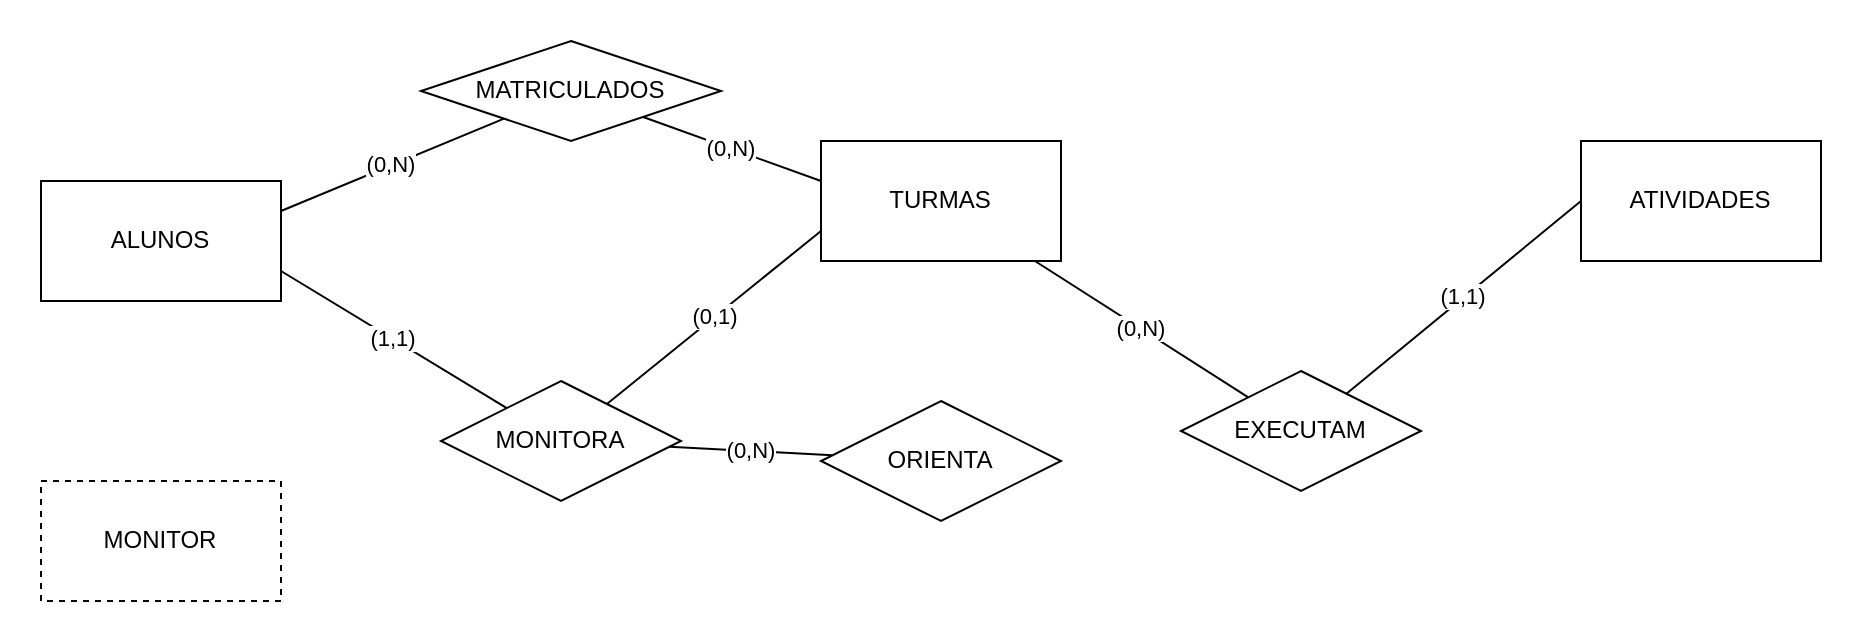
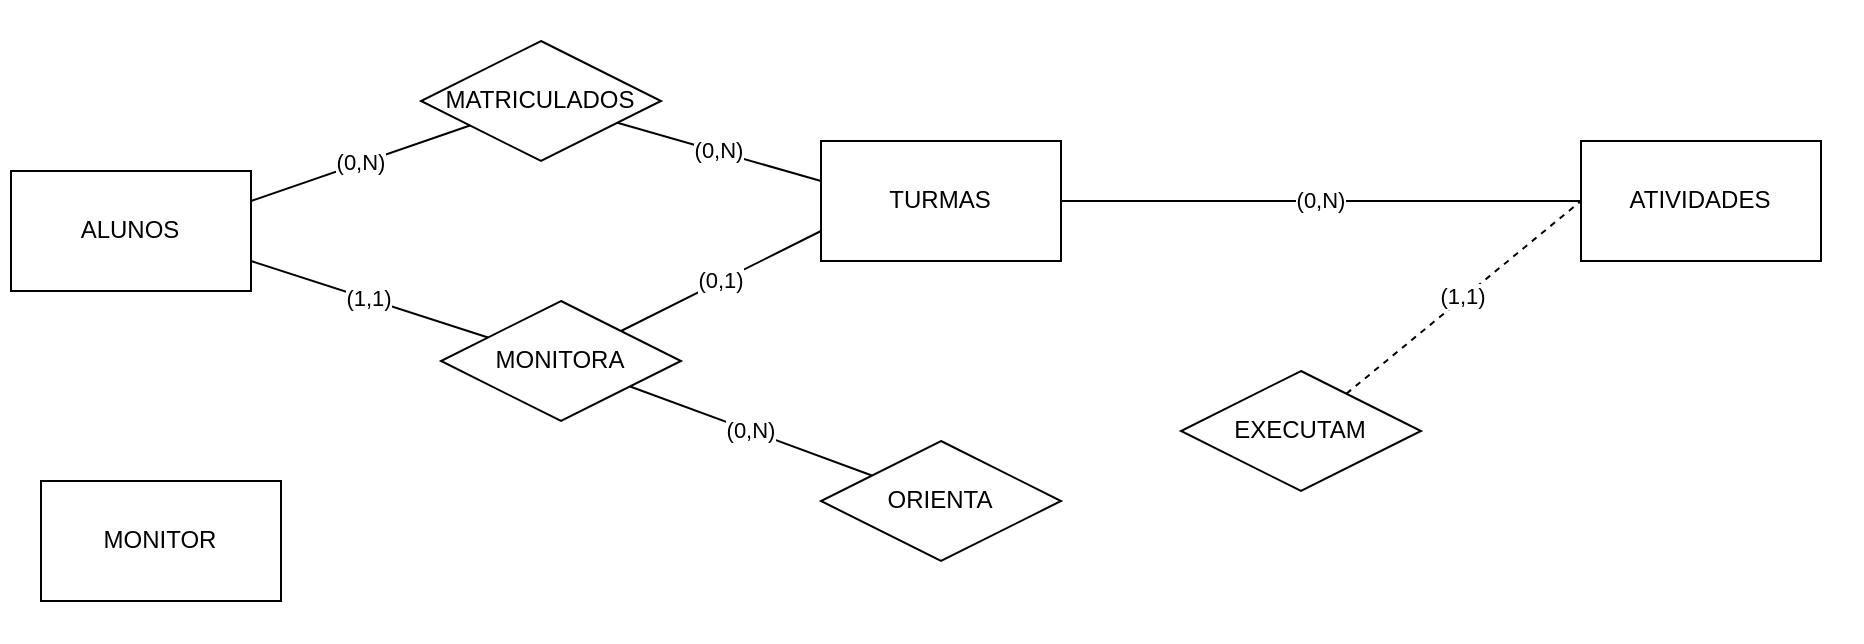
(571, 91) -> (541, 101)
(161, 241) -> (131, 231)
(1142, 329) -> (1322, 201)
(1400, 350) -> (1400, 350)
(561, 441) -> (561, 361)
(941, 461) -> (941, 501)
(161, 541) -> (161, 541)
